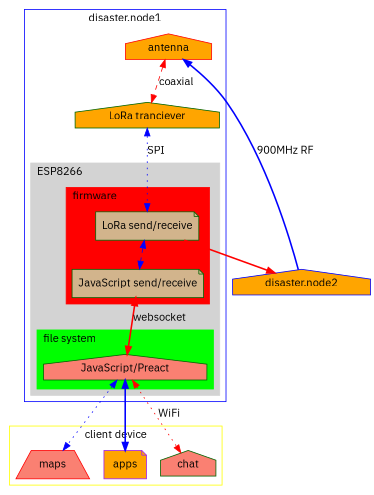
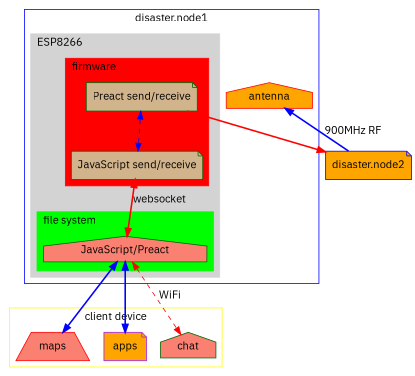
(147, 117) -> none
(147, 226) -> (142, 97)
(302, 284) -> (369, 165)
(90, 415) -> (90, 297)
(157, 416) -> (157, 298)
